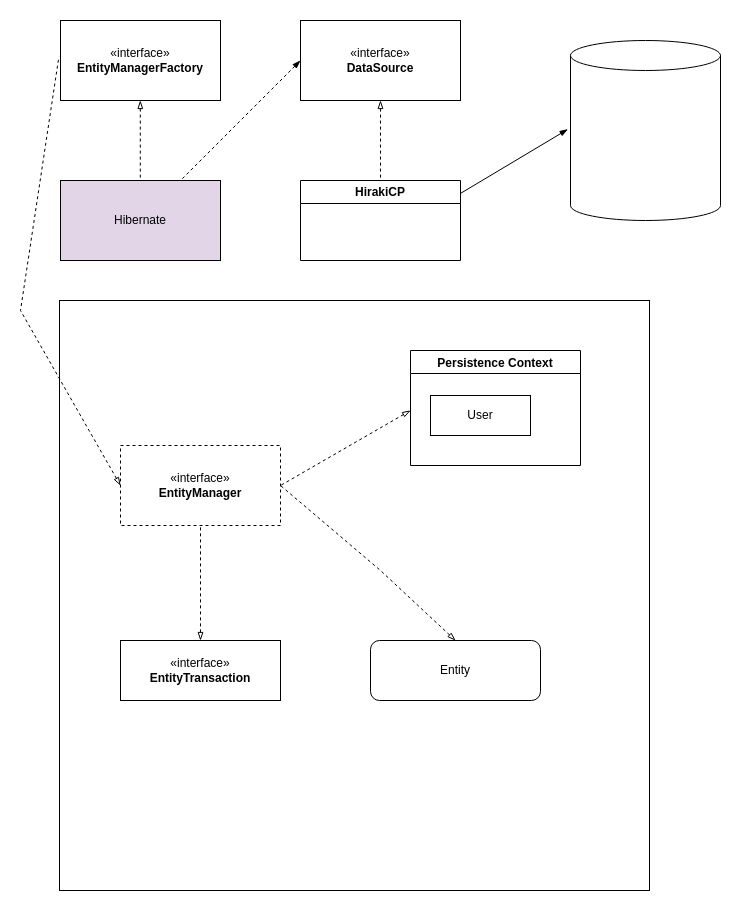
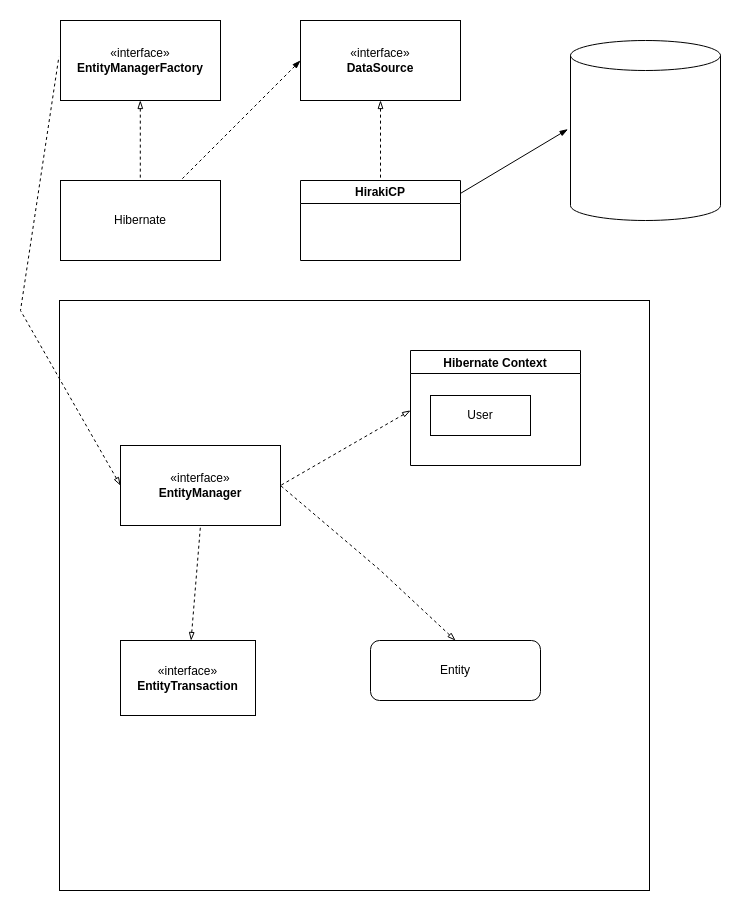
(141, 221) -> (141, 221)
(495, 363) -> (495, 363)
(201, 486) -> (201, 486)
(201, 671) -> (188, 678)
